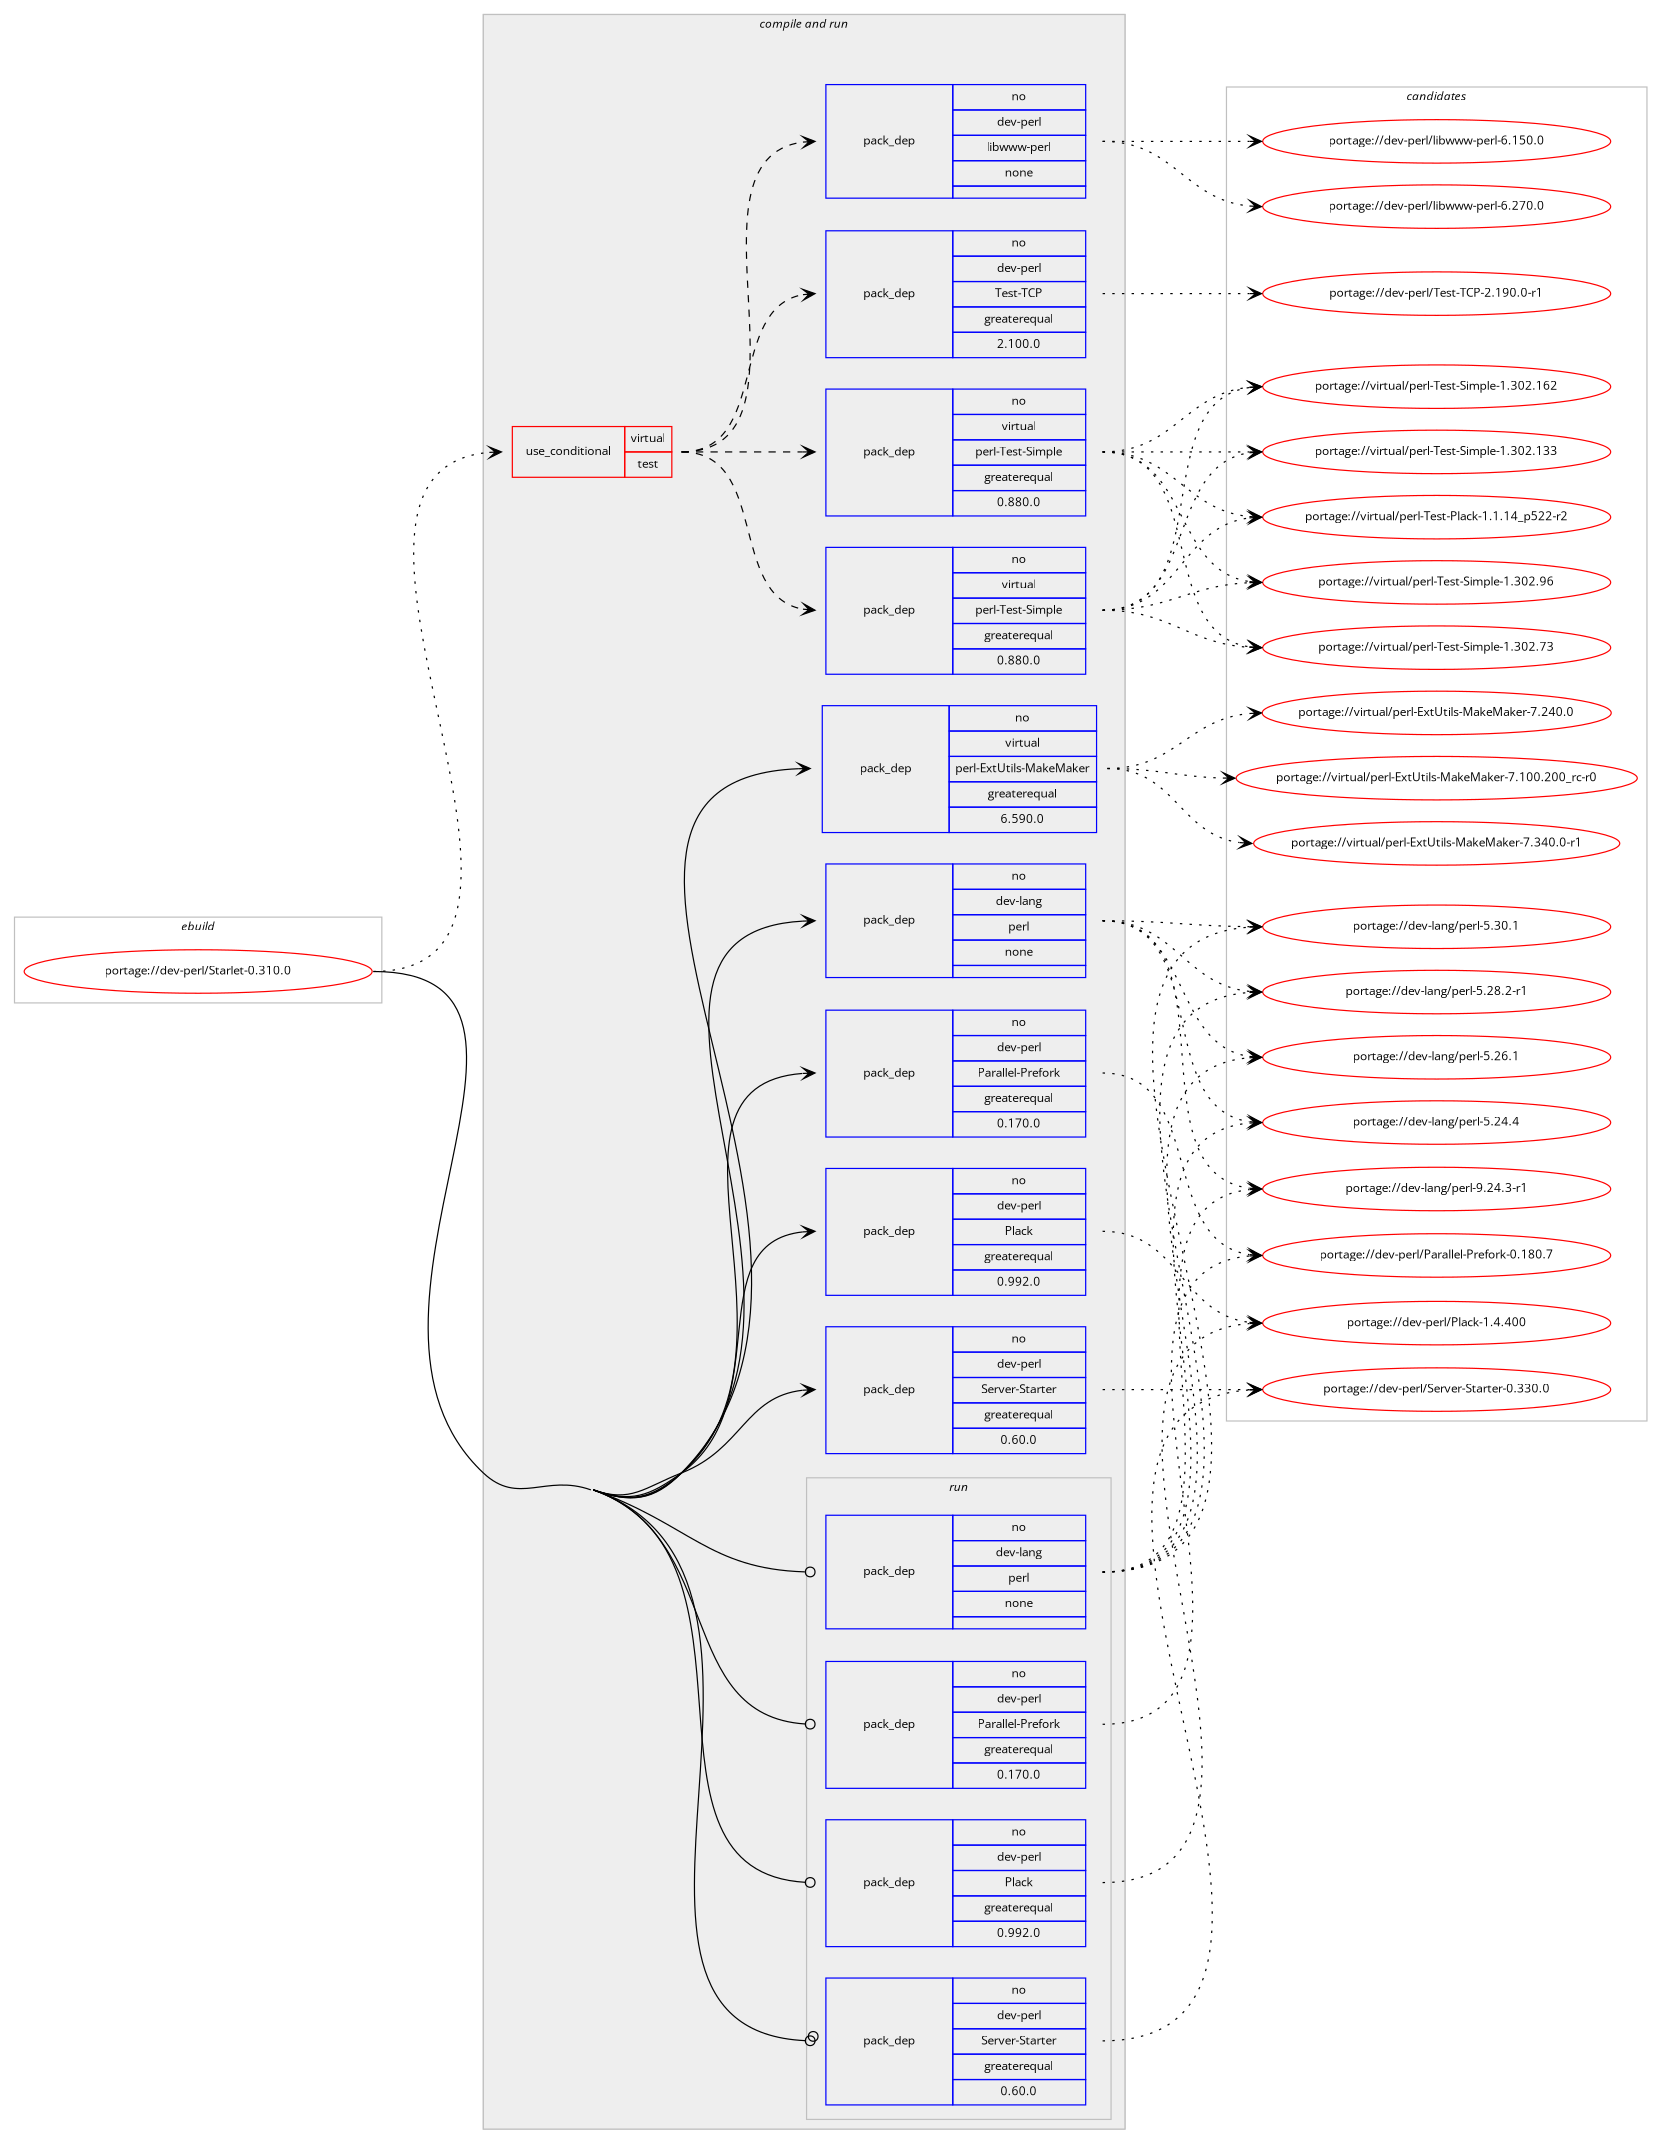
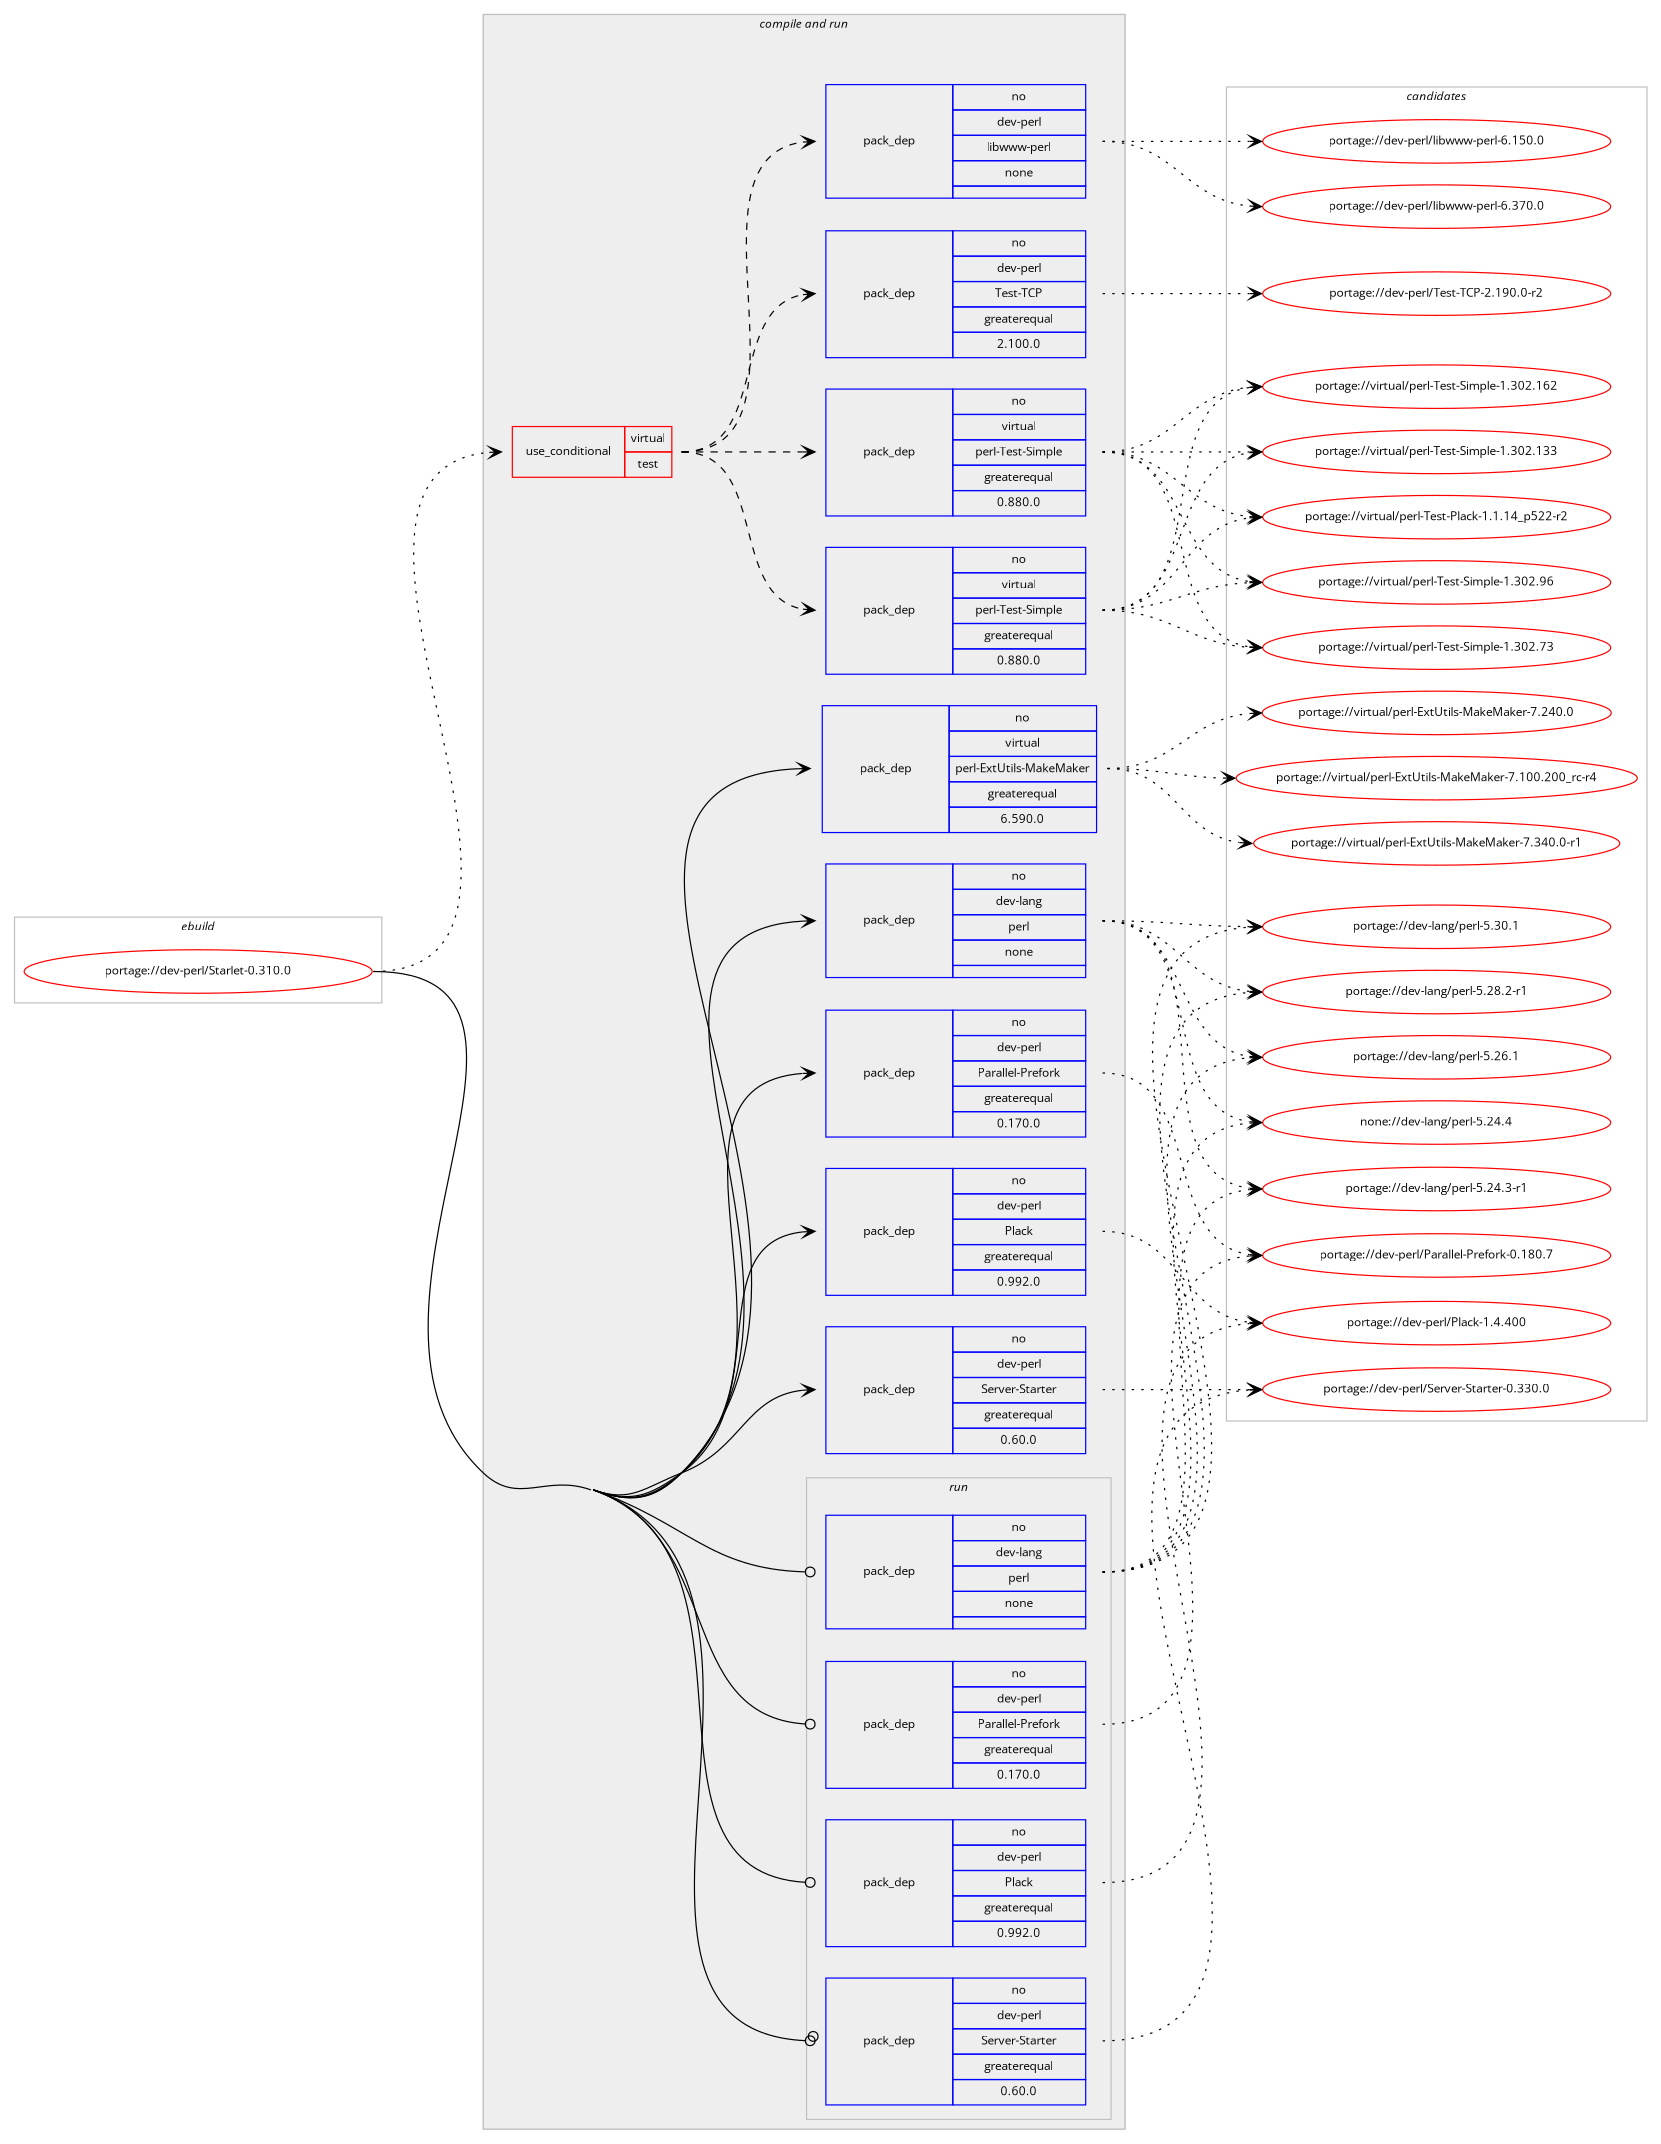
(1437, 207) -> (1437, 207)
(1437, 294) -> (1437, 294)
(1437, 778) -> (1437, 778)
(1437, 1123) -> (1437, 1123)
(1437, 1189) -> (1437, 1189)
